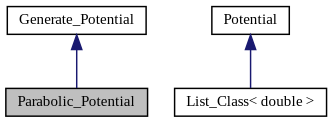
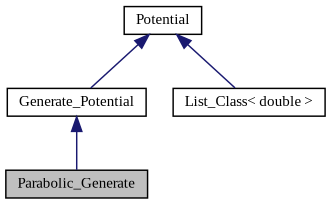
none -> (115, 66)
(77, 102) -> (77, 184)
